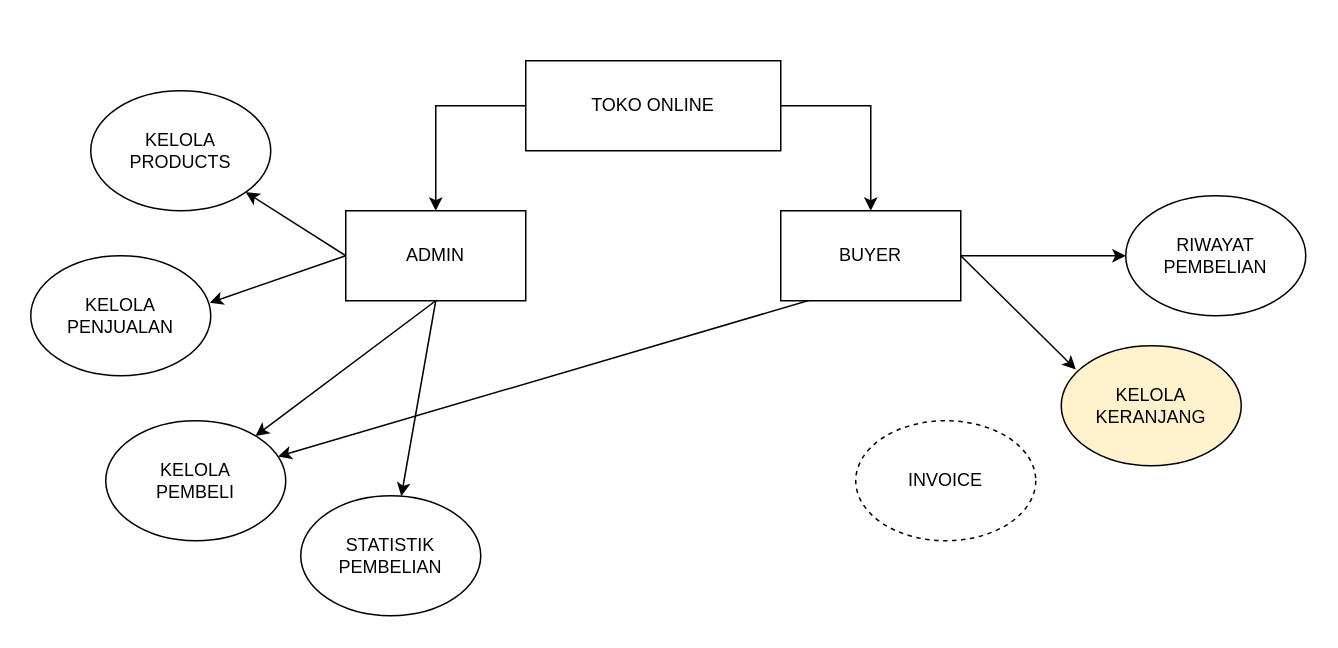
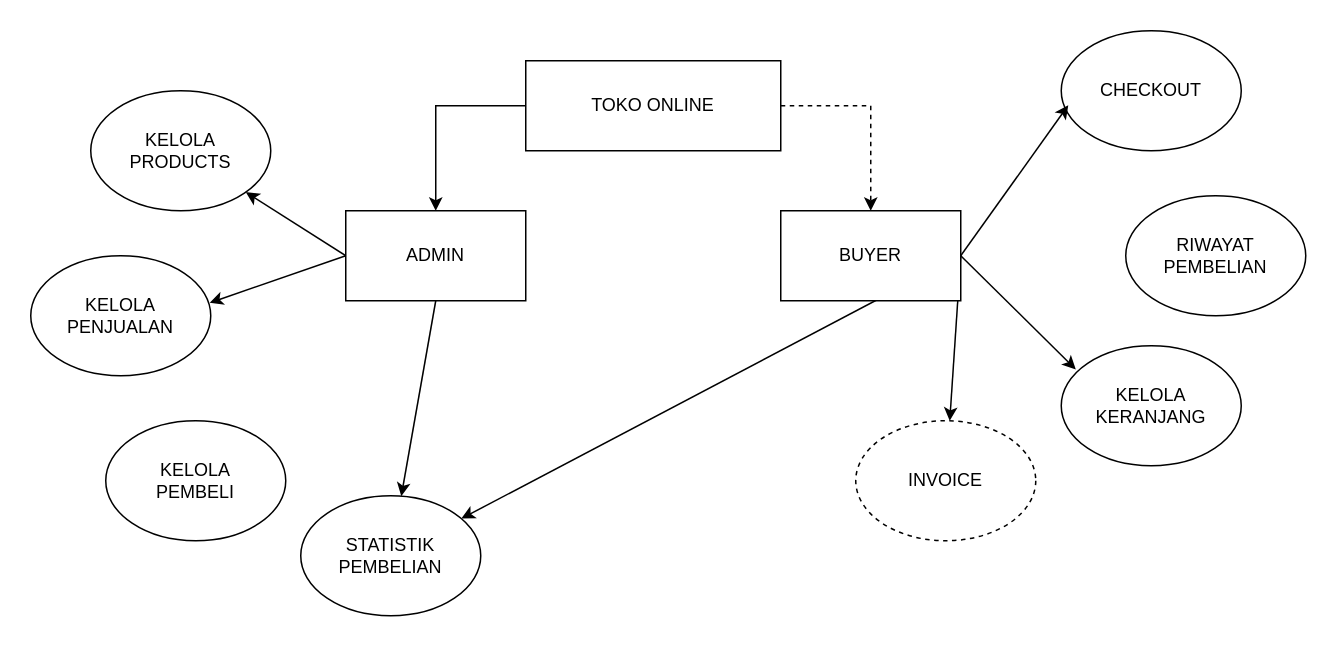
none -> (1151, 91)
(871, 107) -> (871, 107)
none -> (1013, 183)
(1040, 256) -> (673, 407)
(347, 367) -> none
(547, 377) -> (954, 355)
(1151, 406) -> (1151, 406)
